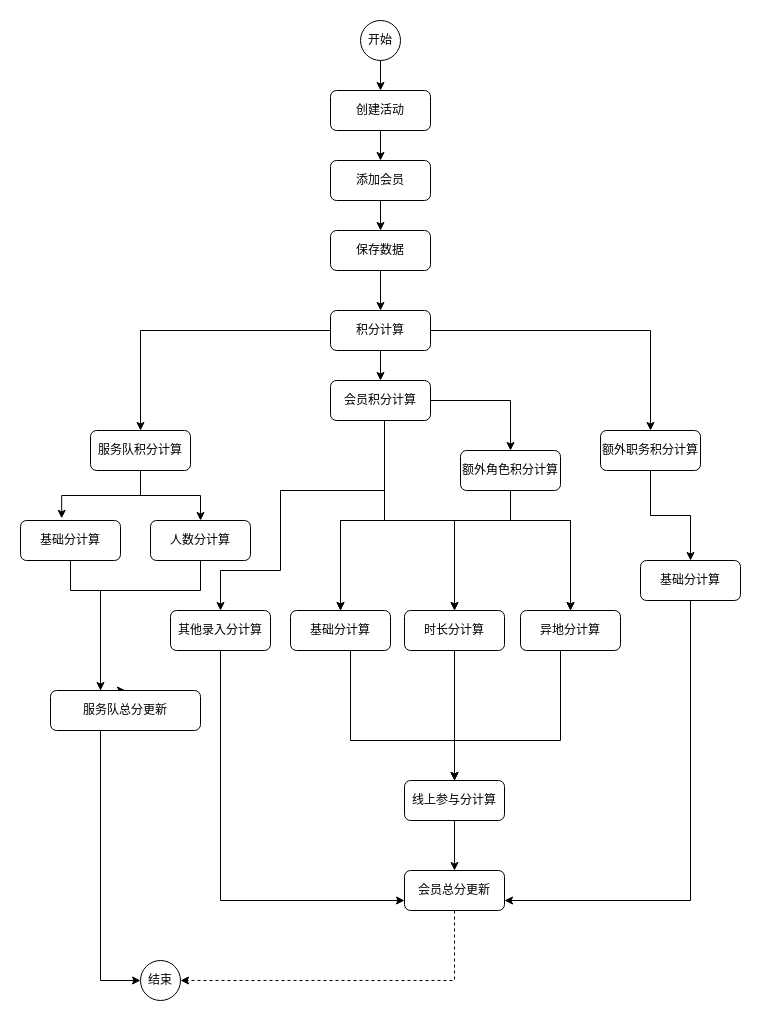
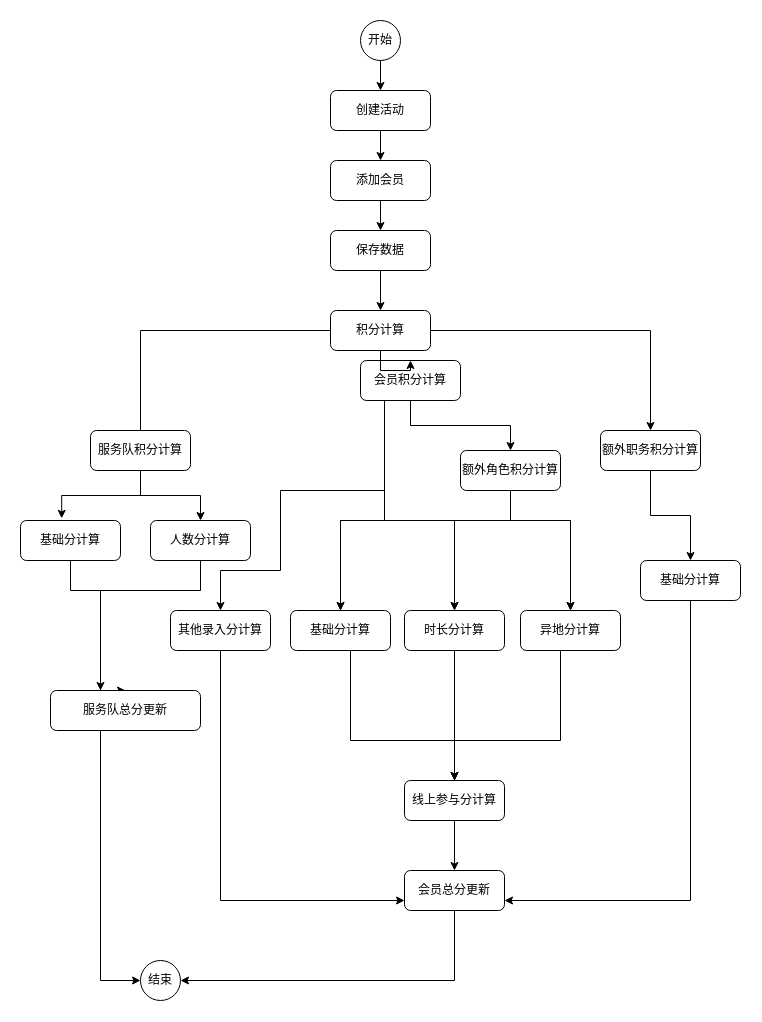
(381, 401) -> (411, 381)
(141, 422) -> (141, 425)
(355, 981) -> (355, 981)
